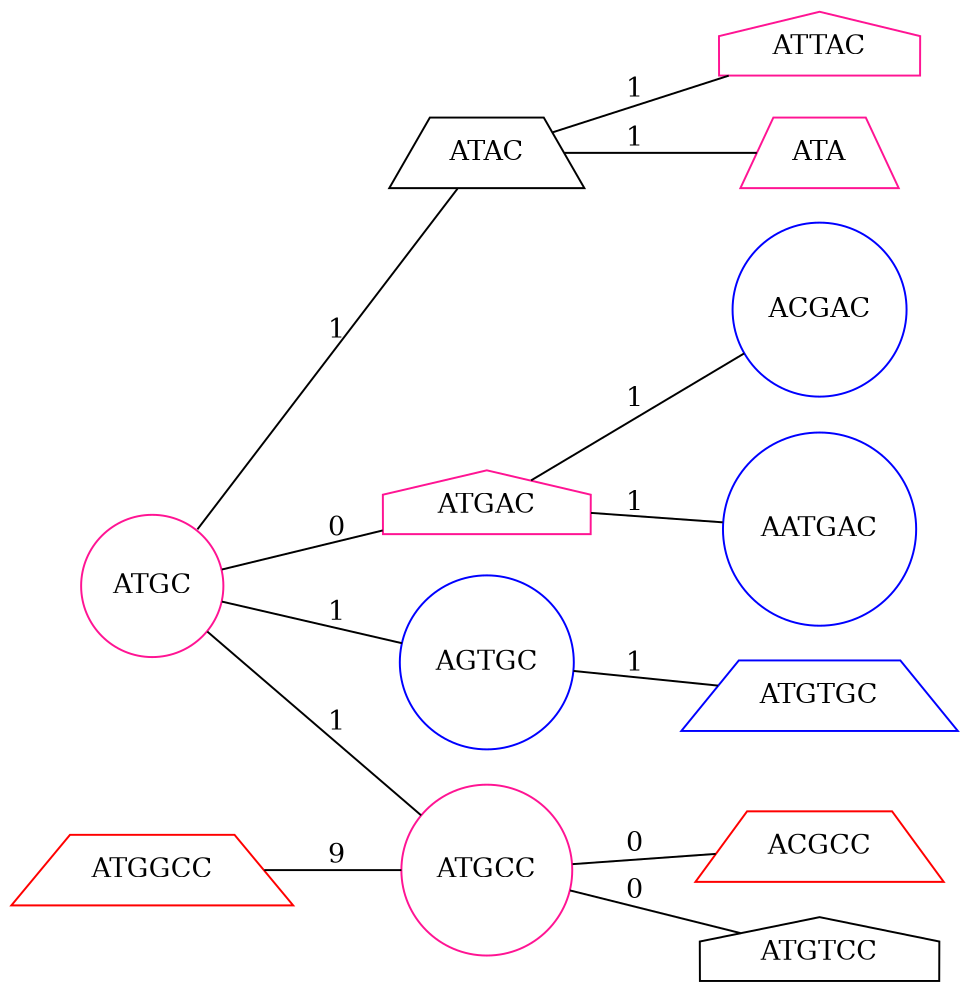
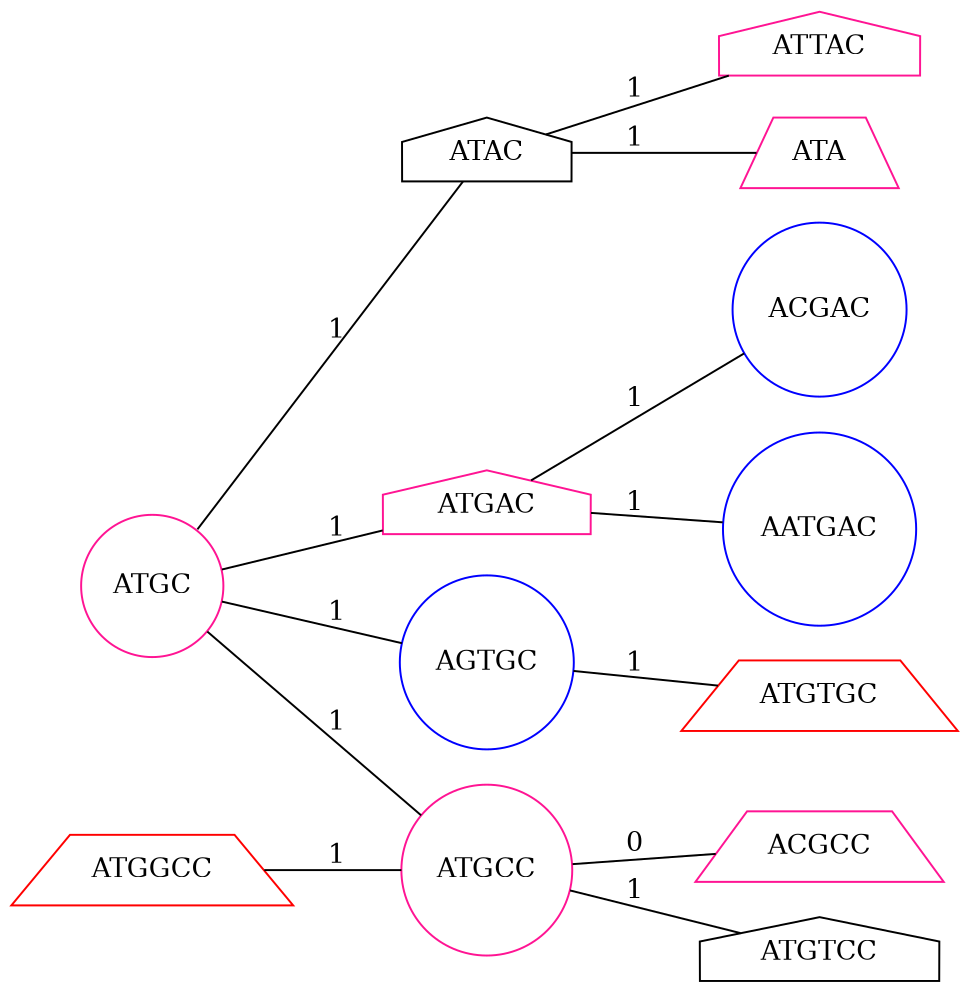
(487, 153) -> (487, 153)
(338, 528) -> (338, 528)
(820, 696) -> (820, 696)
(820, 847) -> (820, 847)
(338, 855) -> (338, 855)
(636, 891) -> (636, 891)
